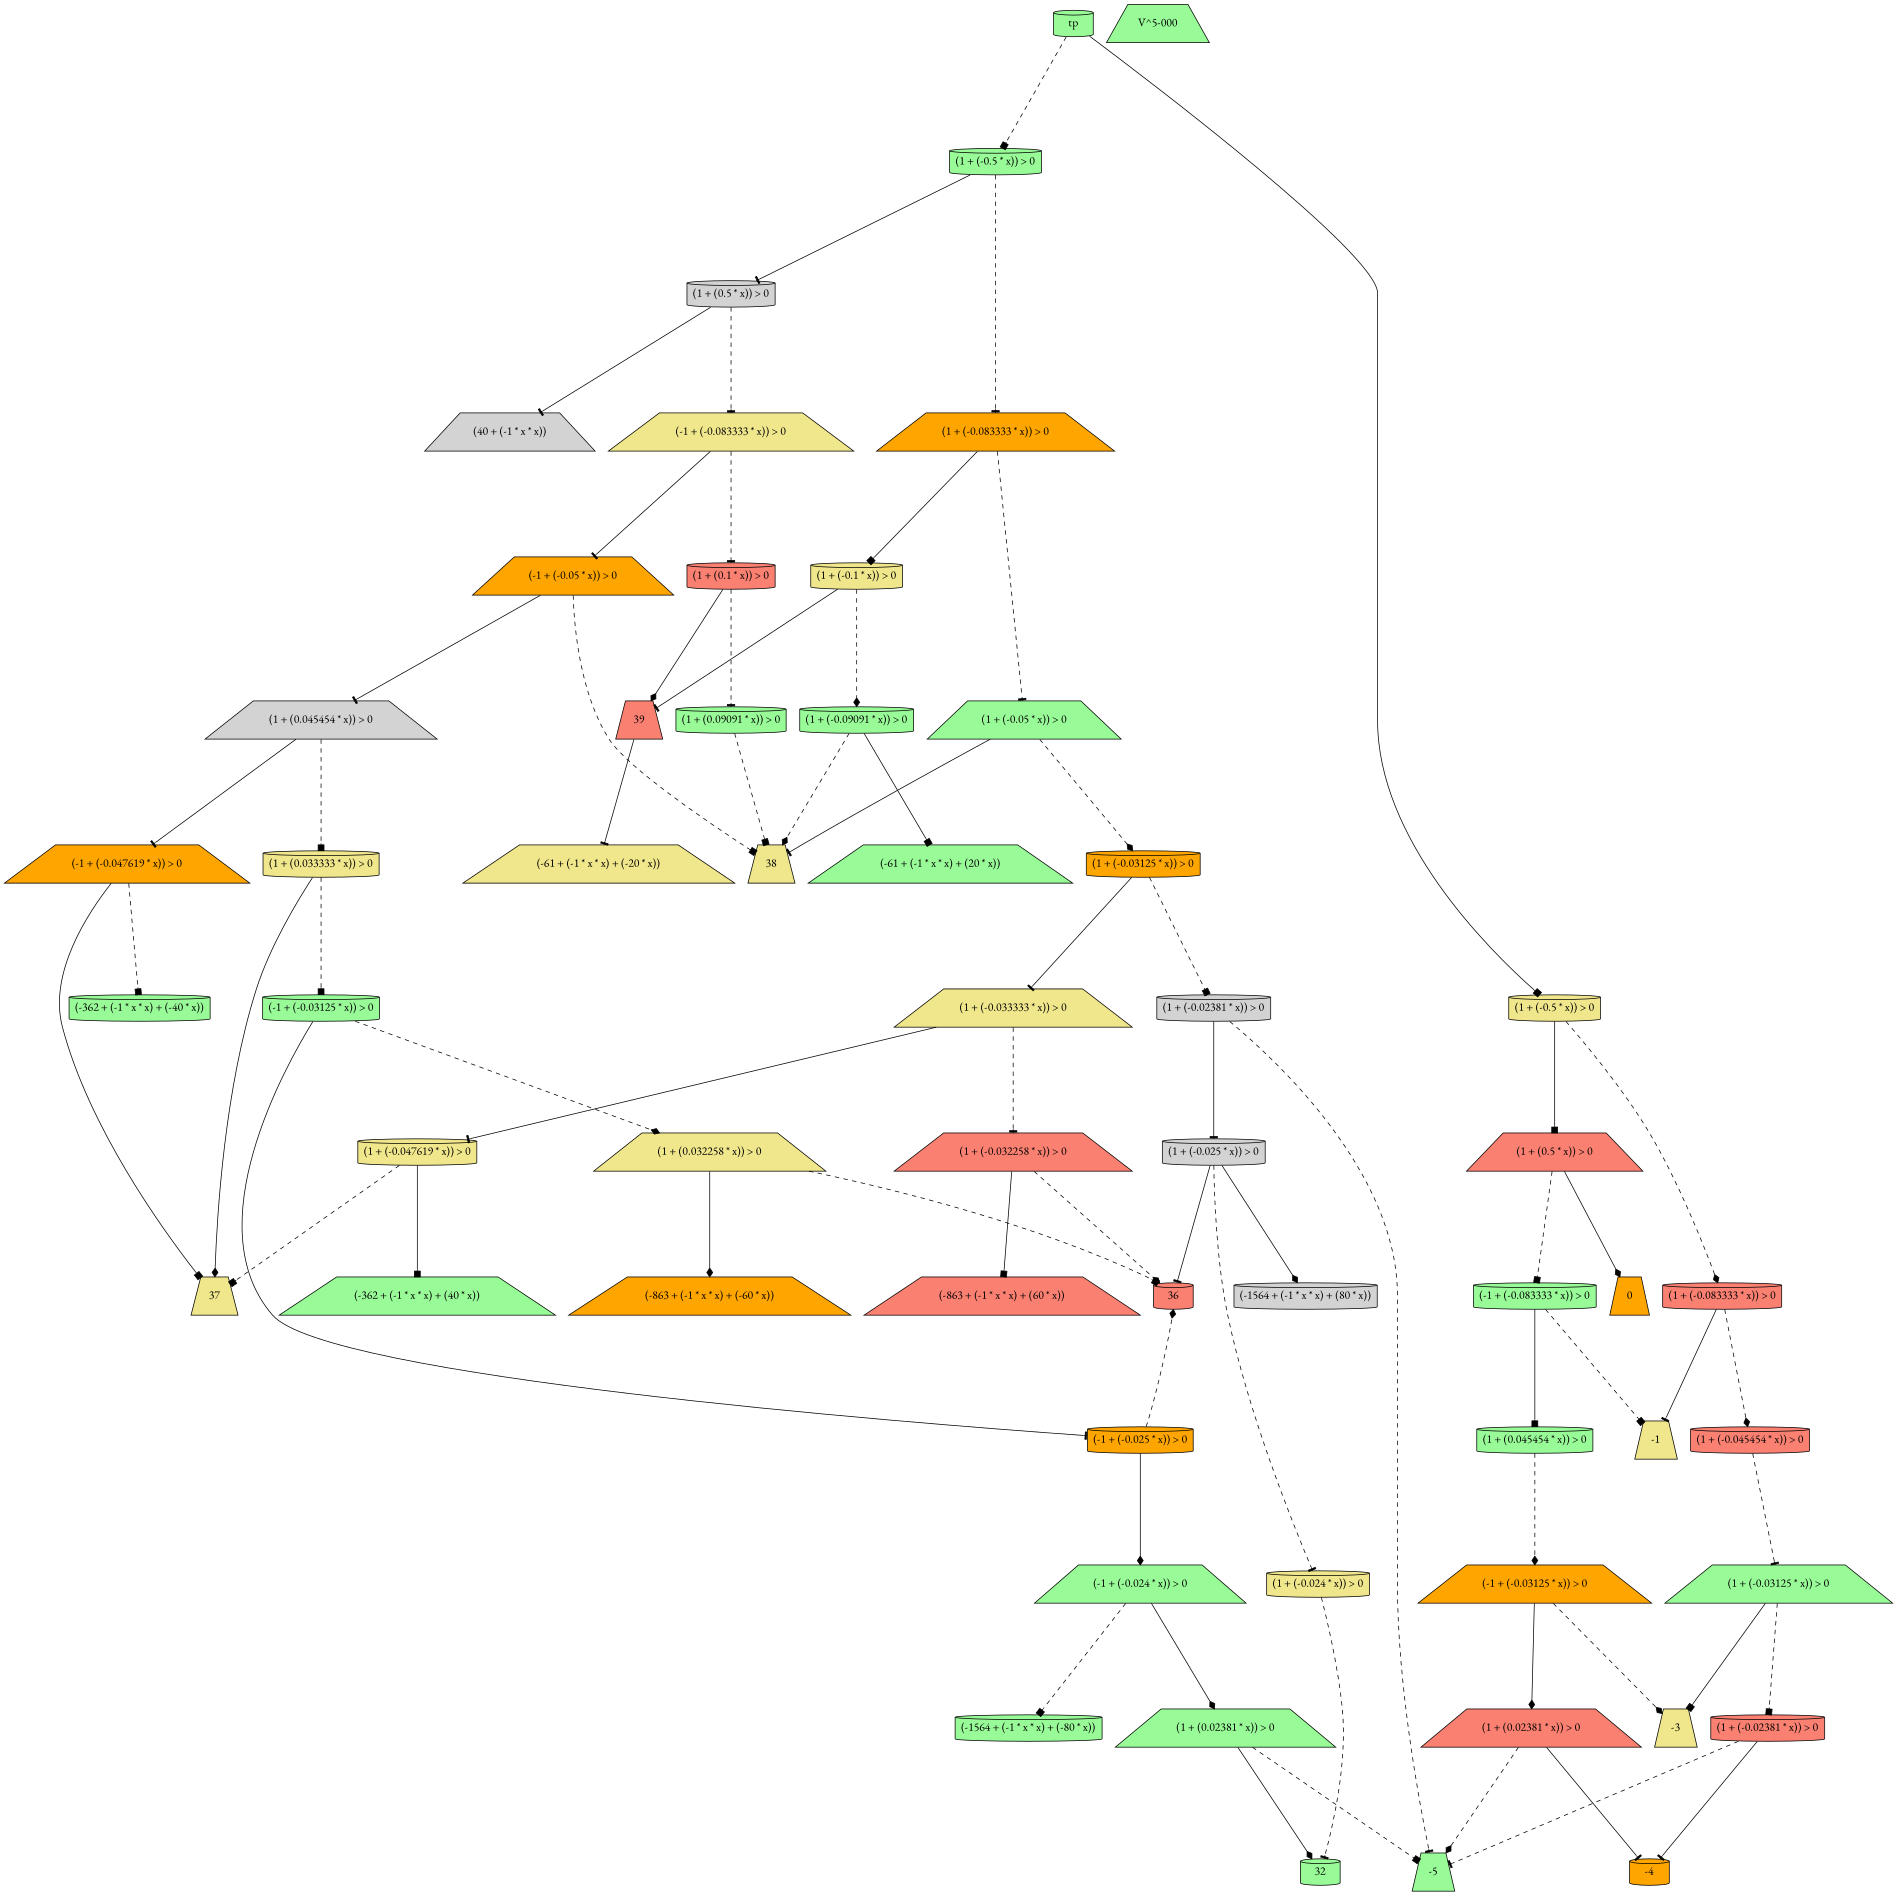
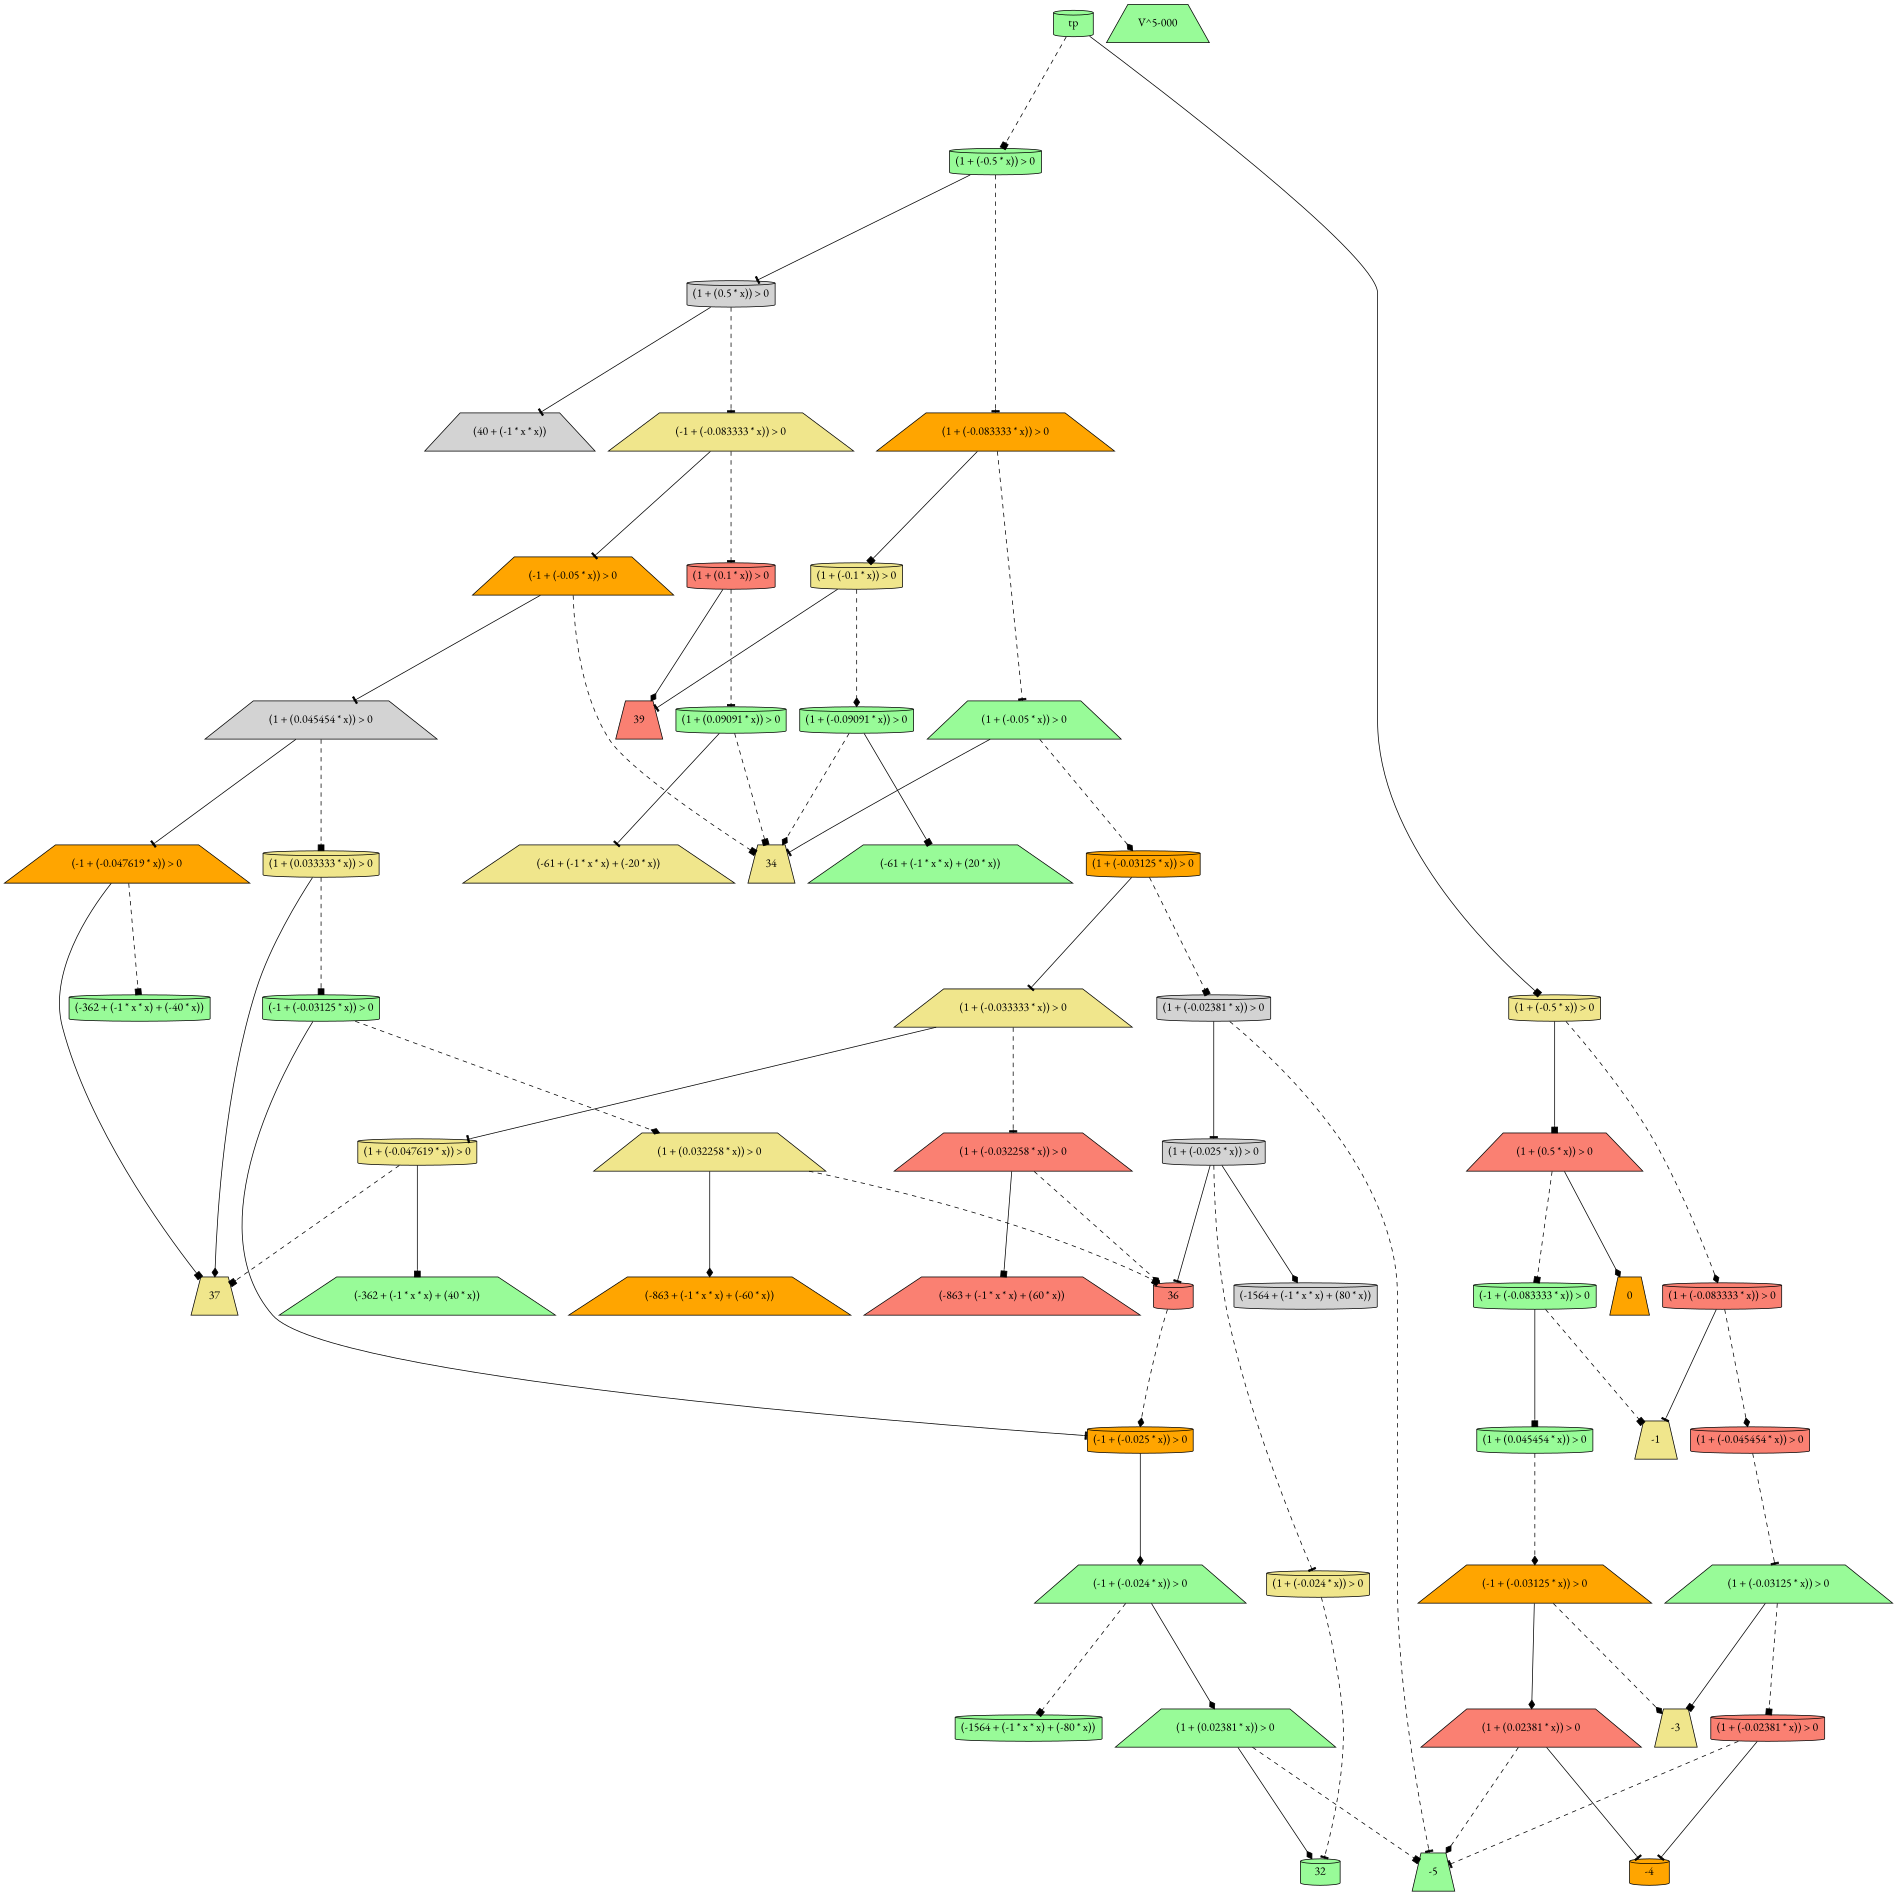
(619, 790) -> (669, 788)
(771, 864) -> (771, 864)
(1161, 1373) -> (1153, 1363)
